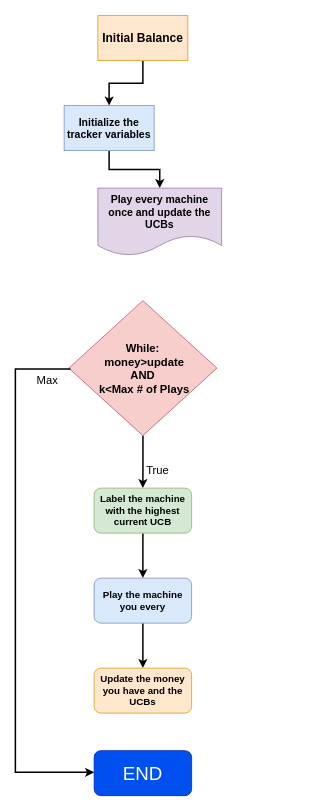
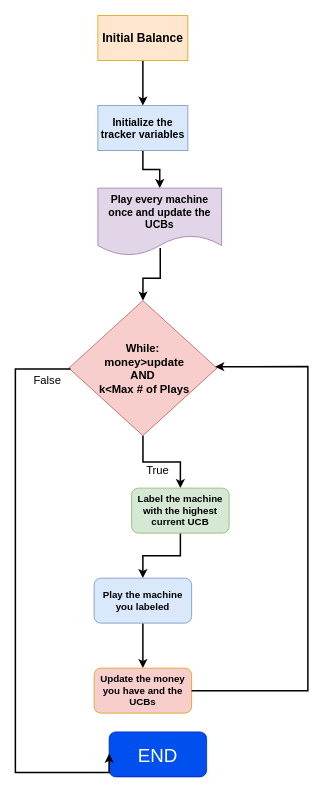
(109, 128) -> (143, 128)
none -> (159, 278)
(48, 379) -> (48, 379)
(143, 510) -> (180, 510)
none -> (308, 543)
(143, 600) -> (143, 600)
(143, 690) -> (143, 690)
(143, 773) -> (158, 754)
